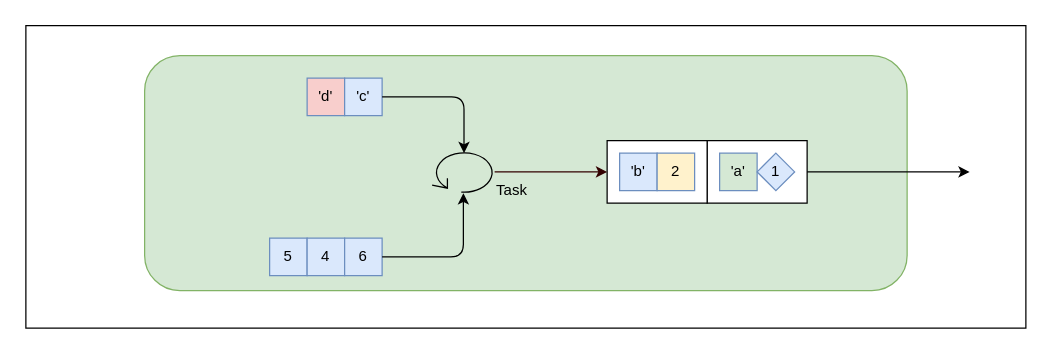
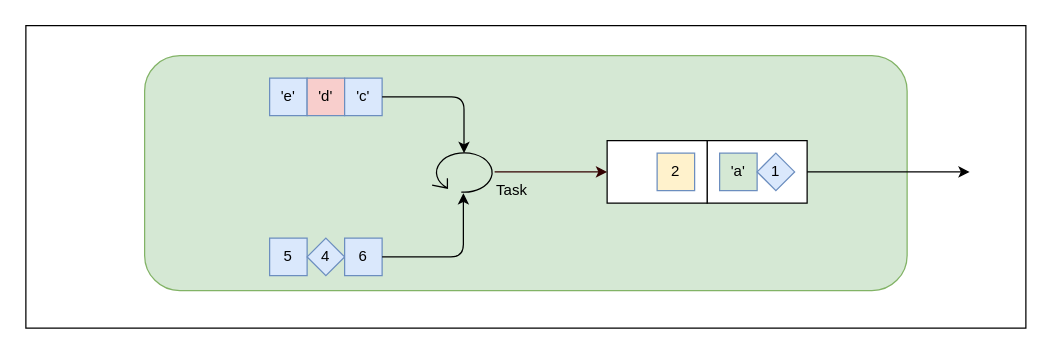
none -> (288, 97)
(638, 172) -> none
(326, 257) -> (326, 257)
